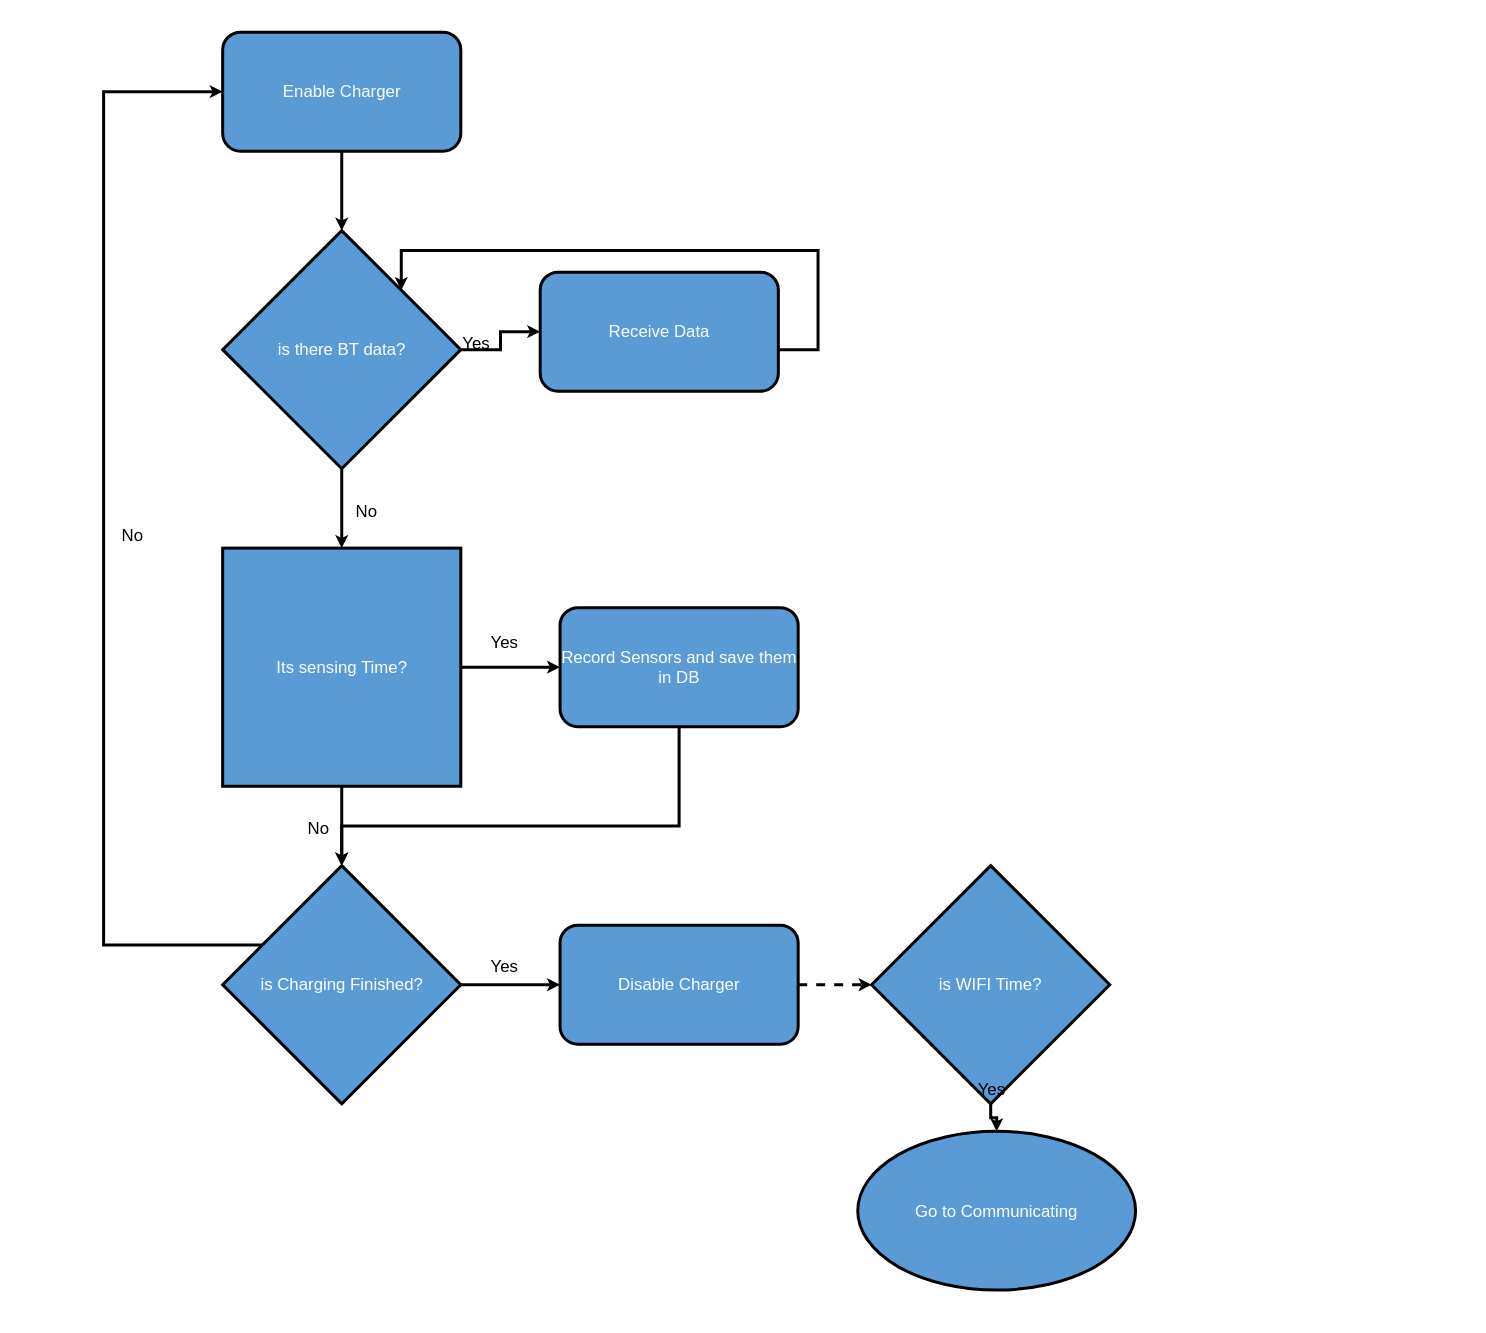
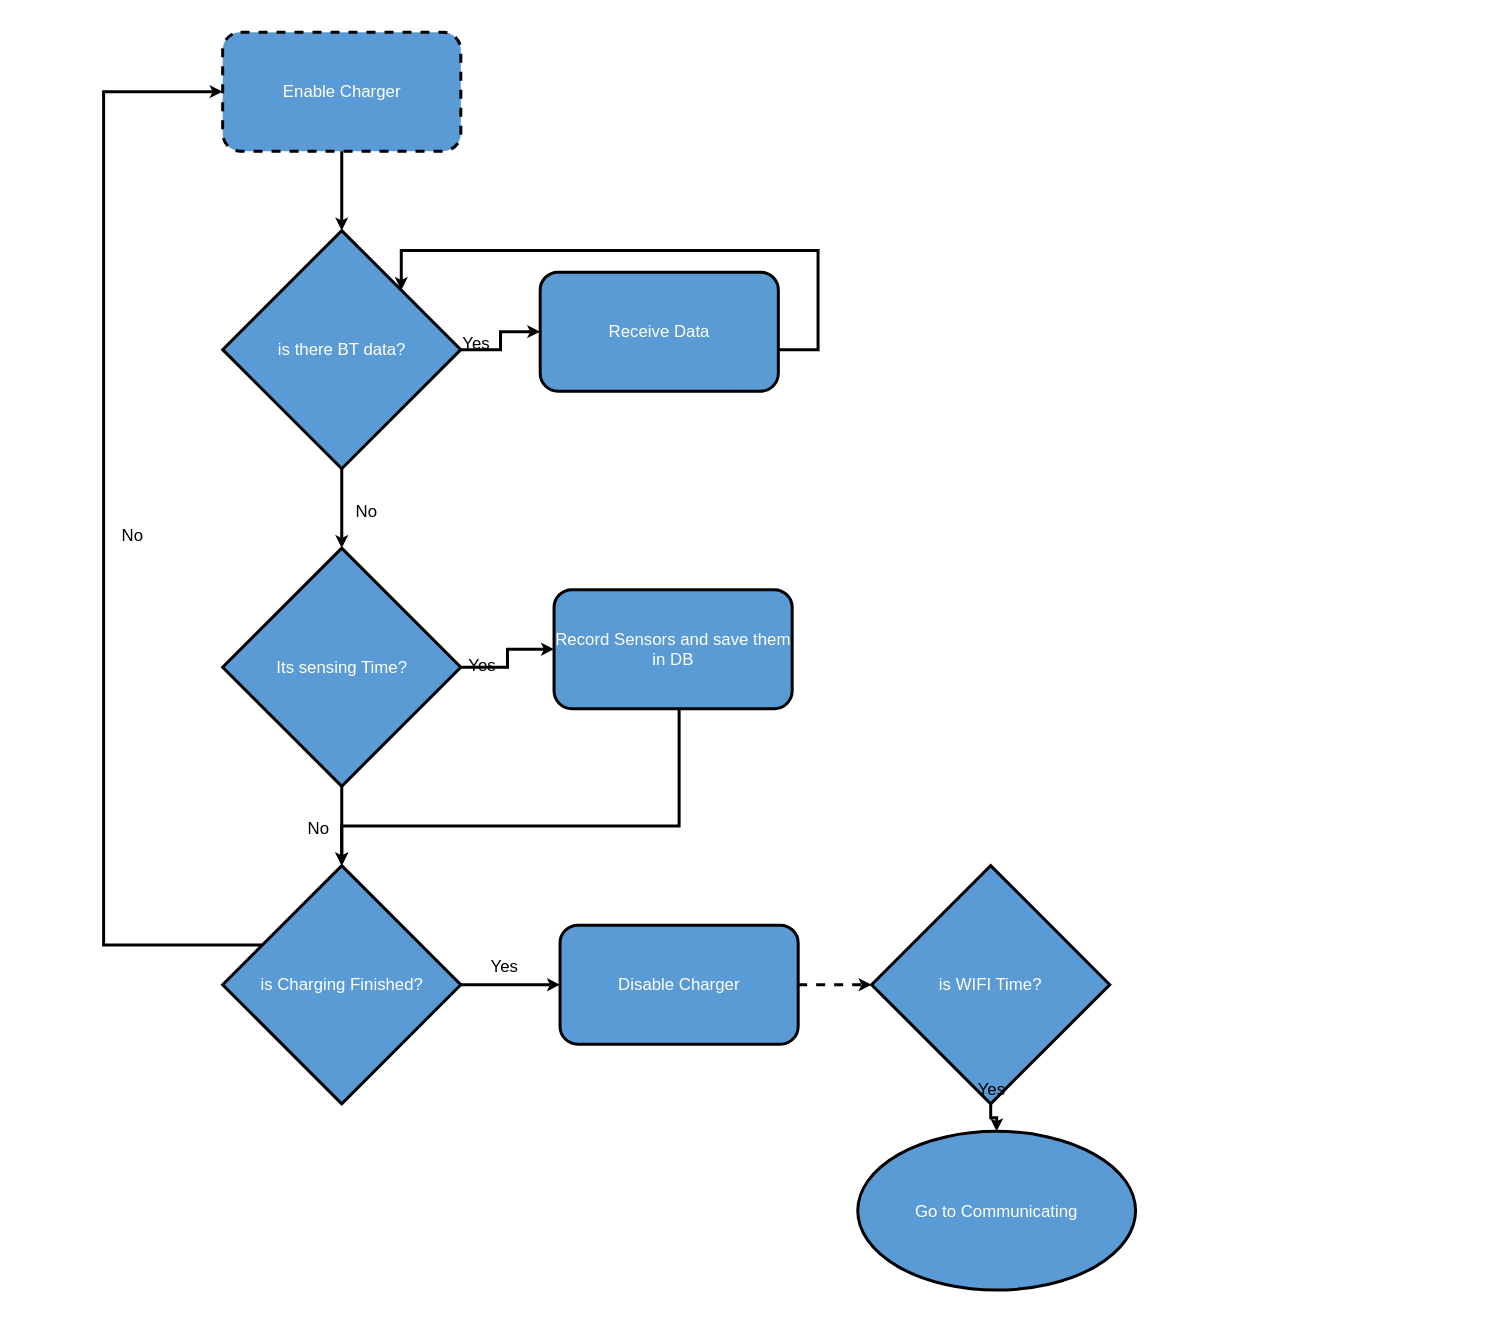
(342, 92) -> (342, 92)
(342, 667) -> (342, 667)
(679, 667) -> (673, 649)
